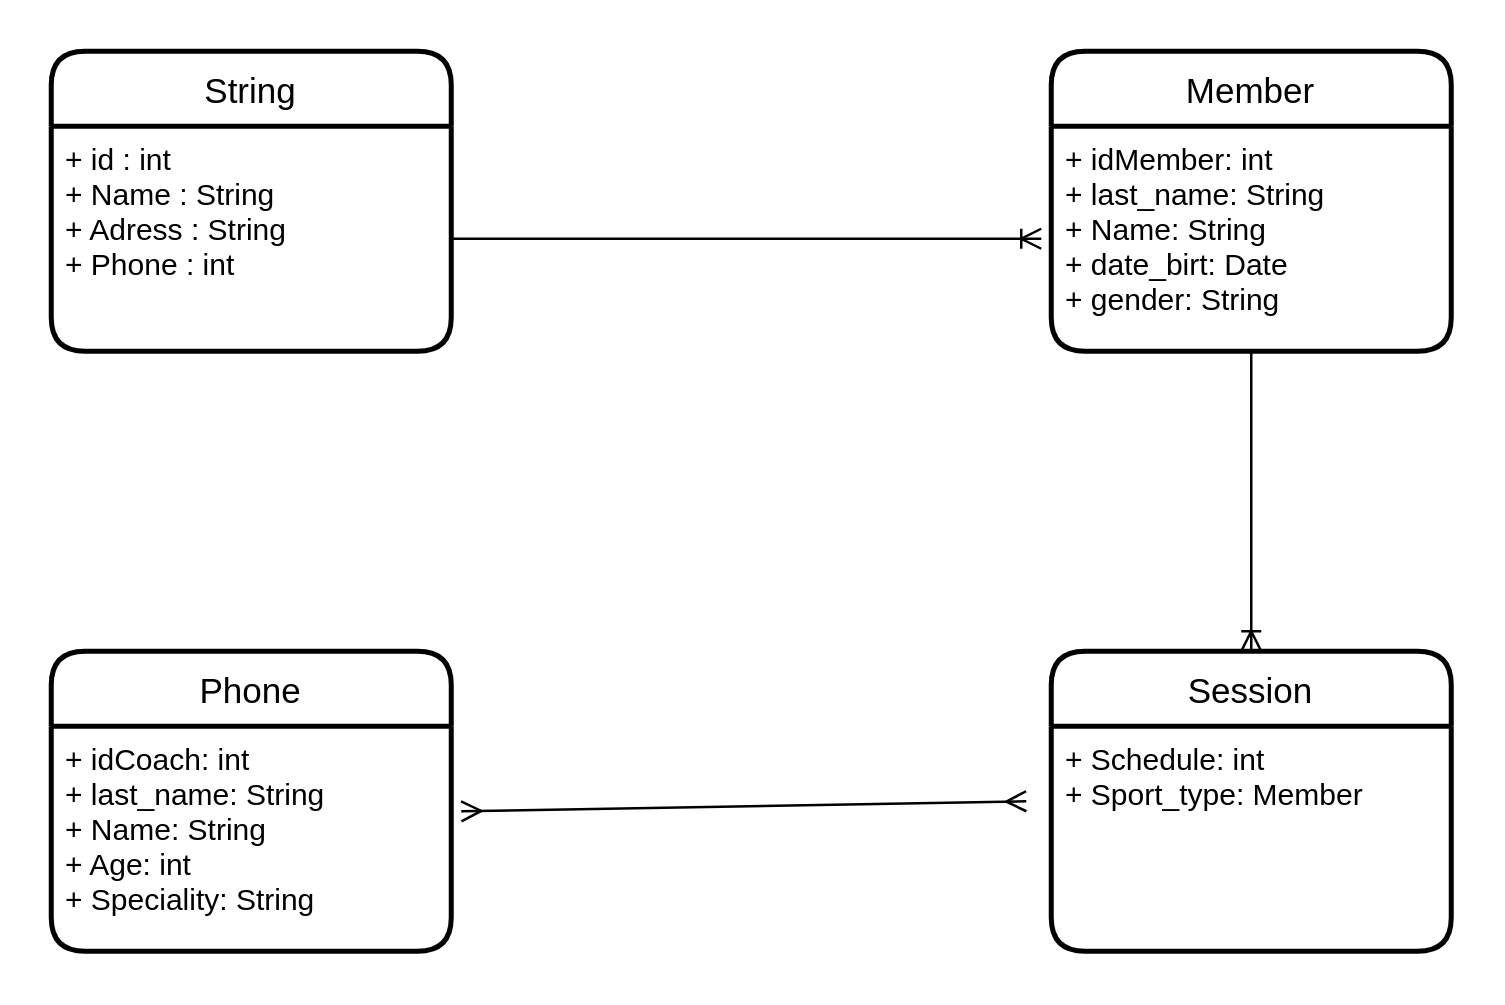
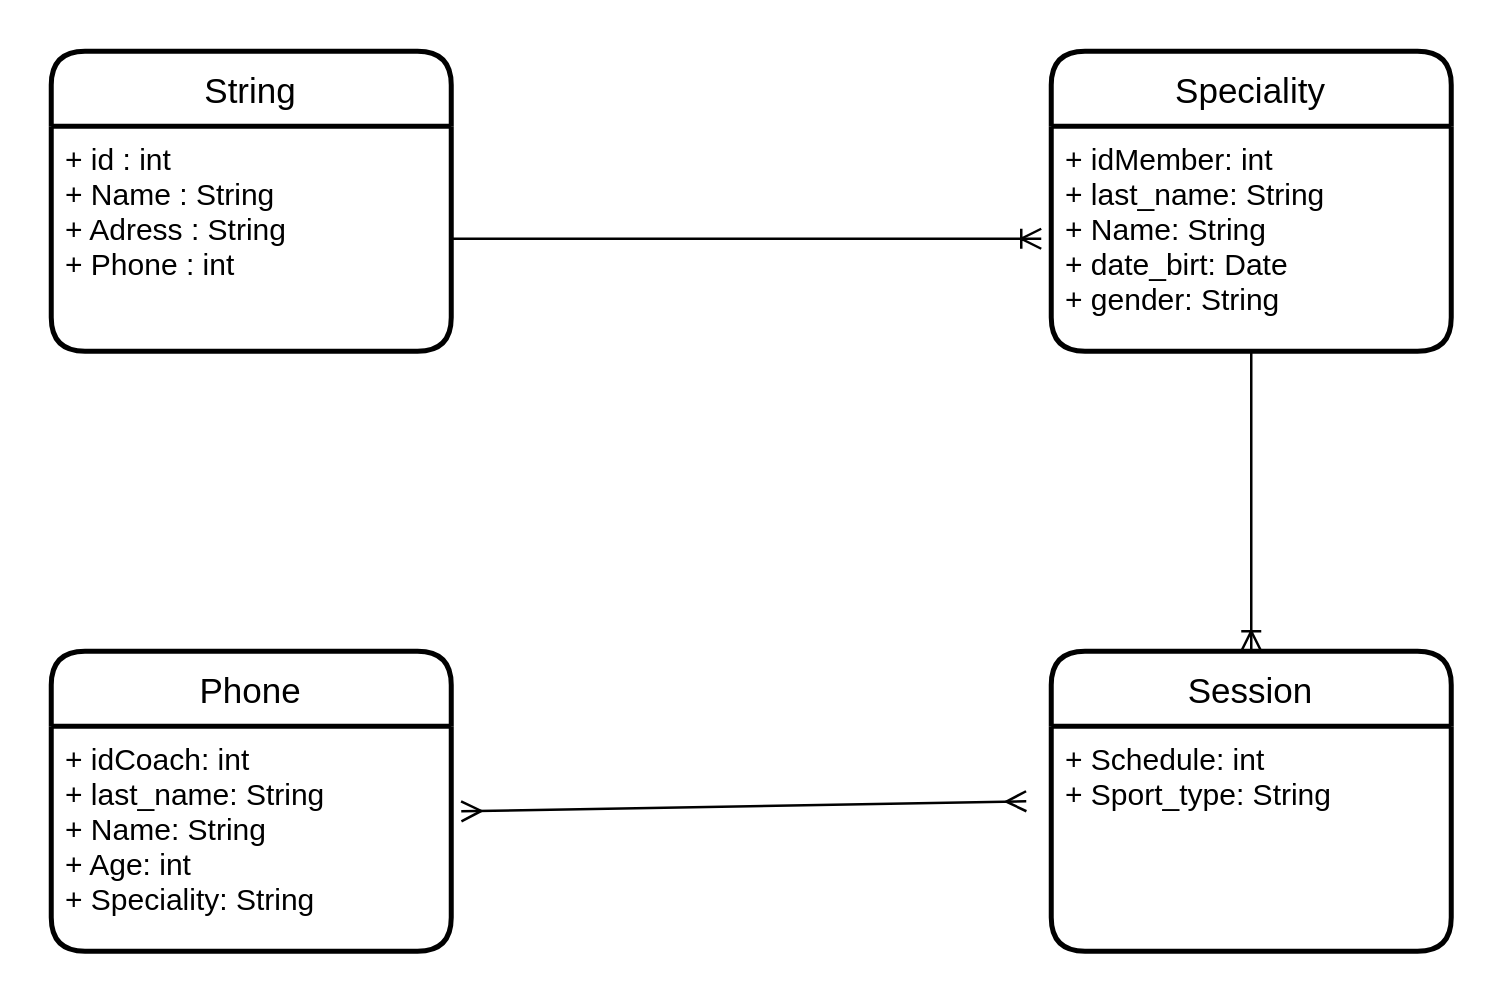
(1250, 91) -> (1250, 91)
(1172, 760) -> (1172, 760)
